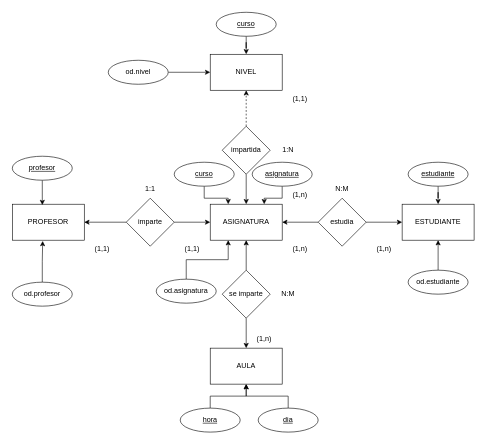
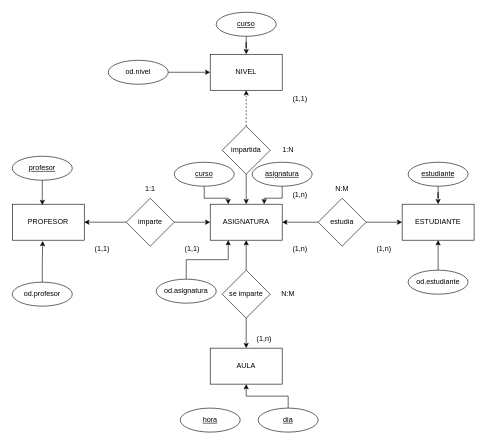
(221, 396) -> none
